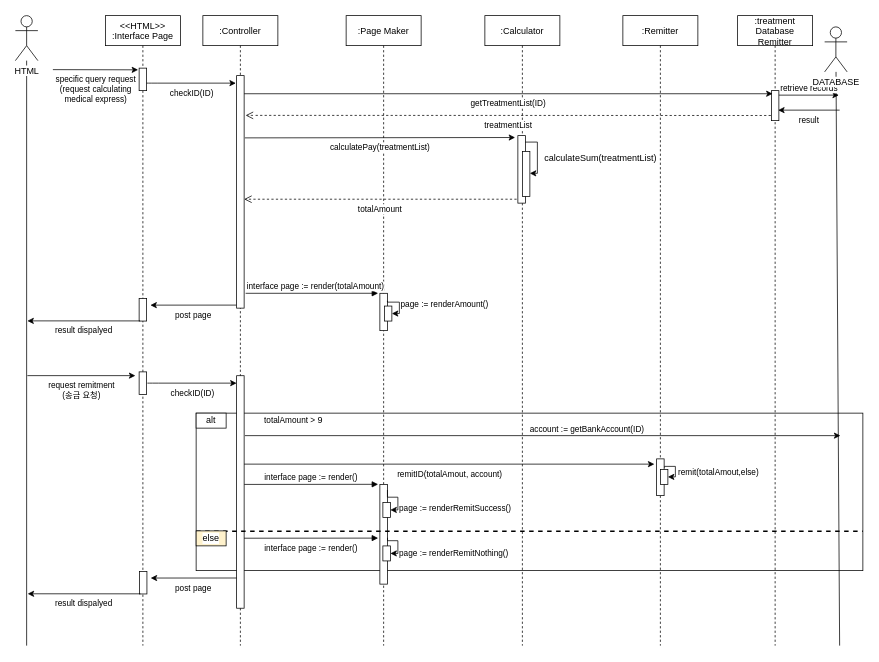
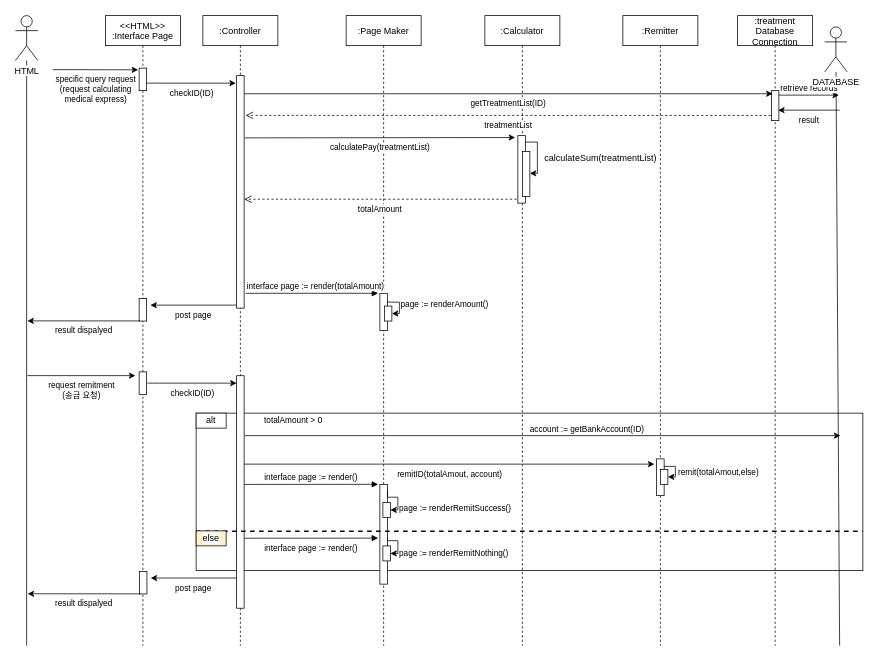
(775, 20) -> (775, 20)
(294, 420) -> (294, 420)
